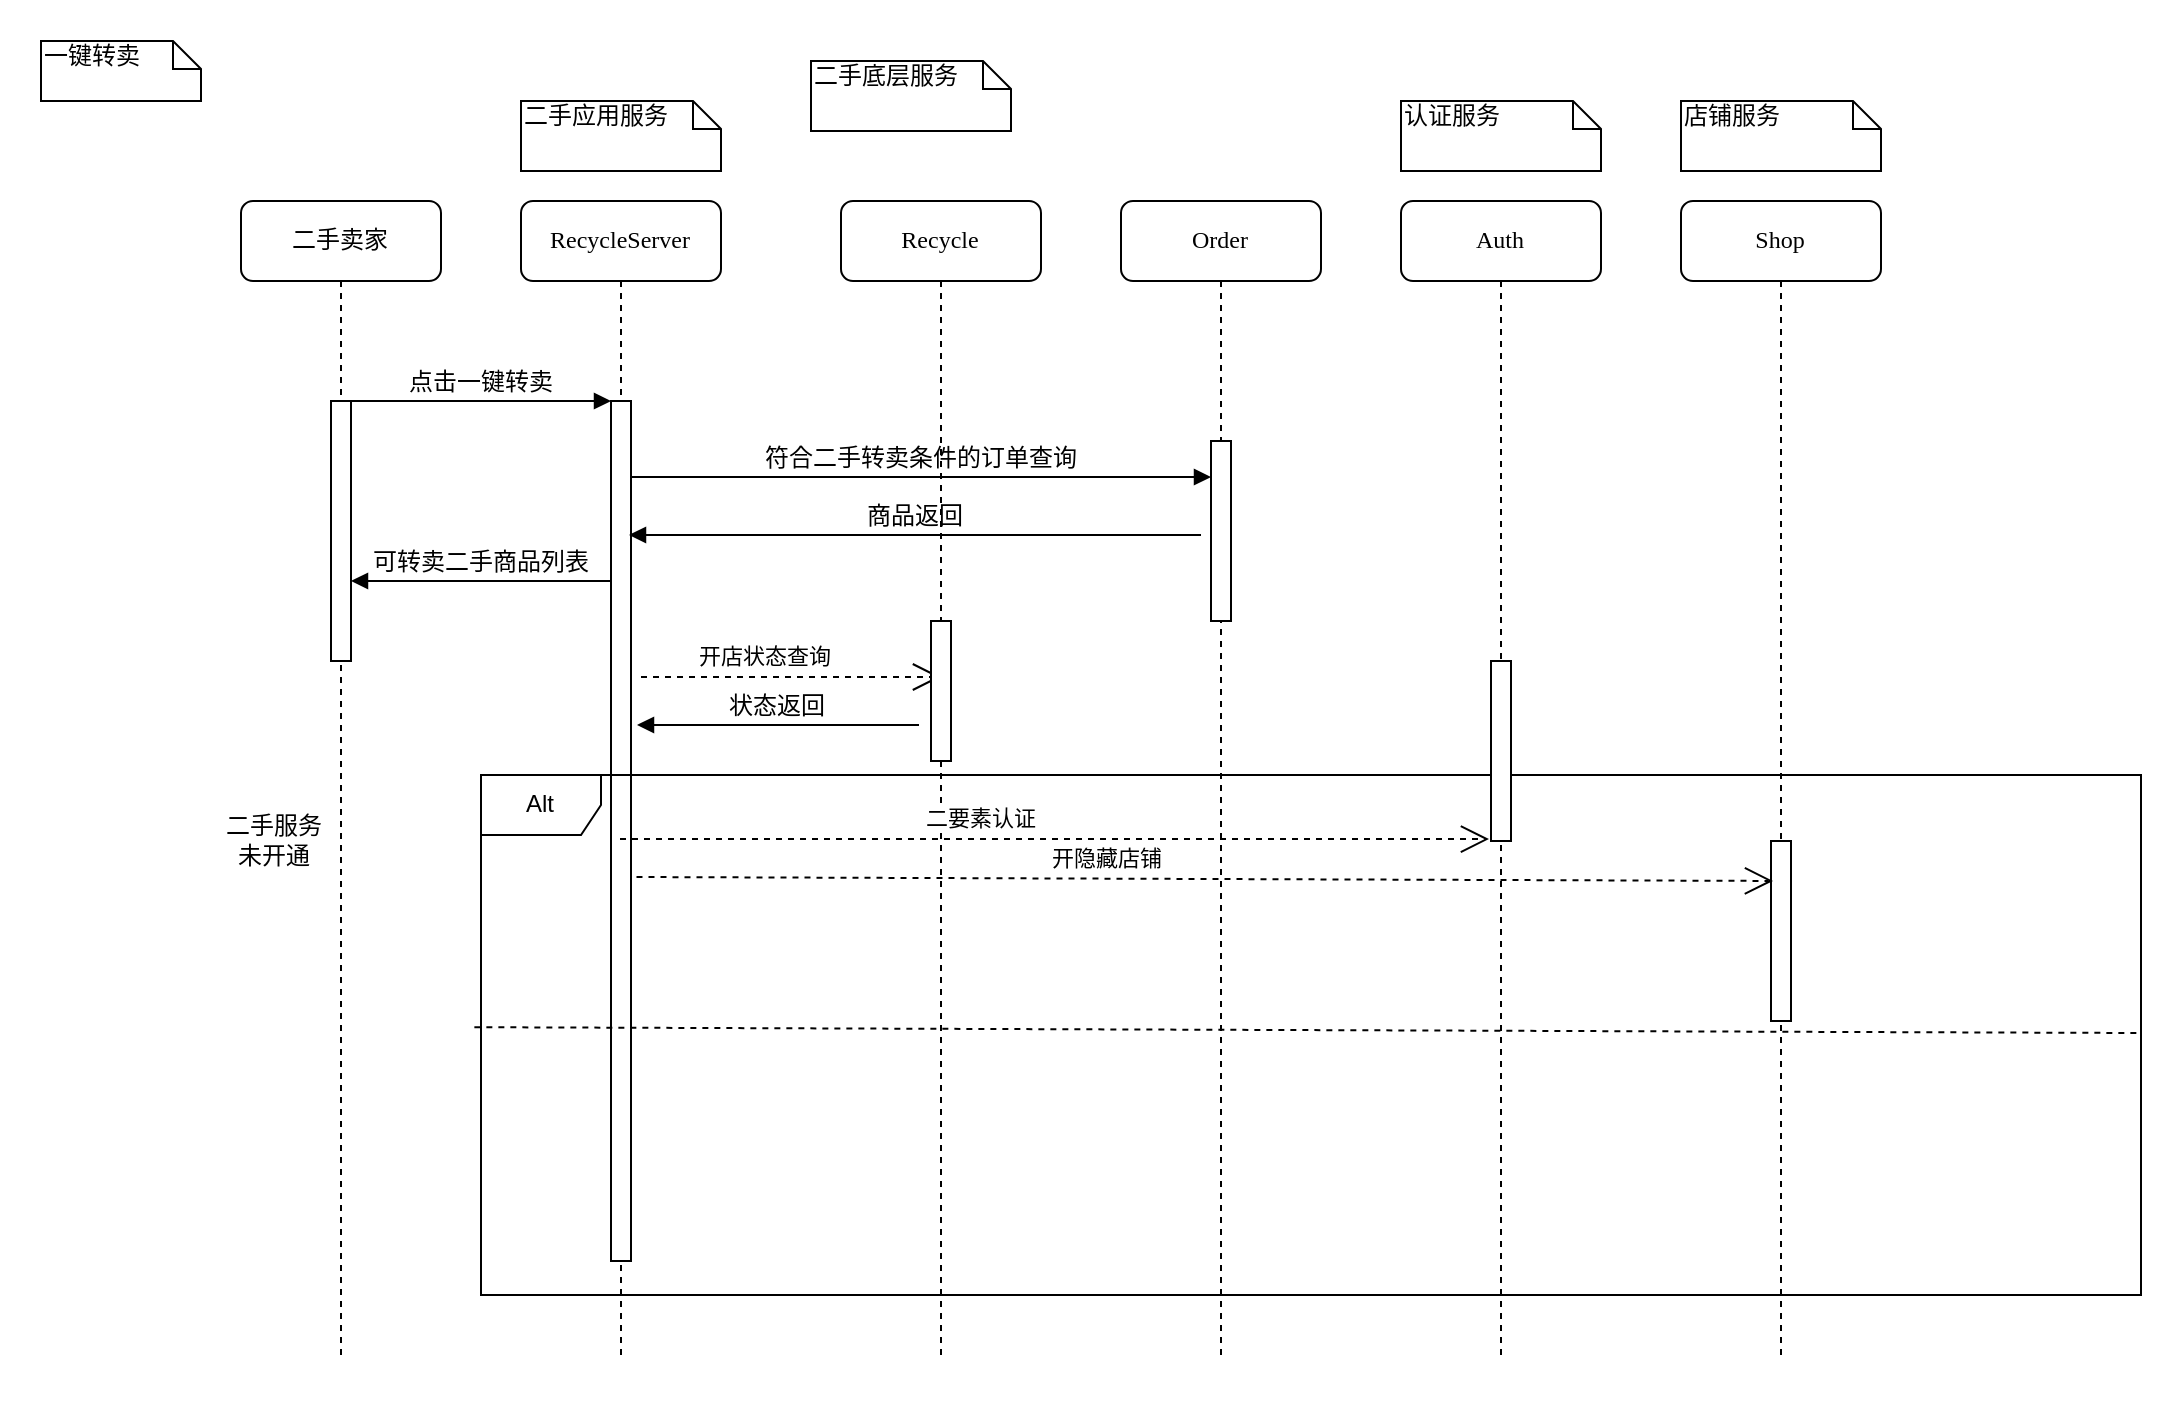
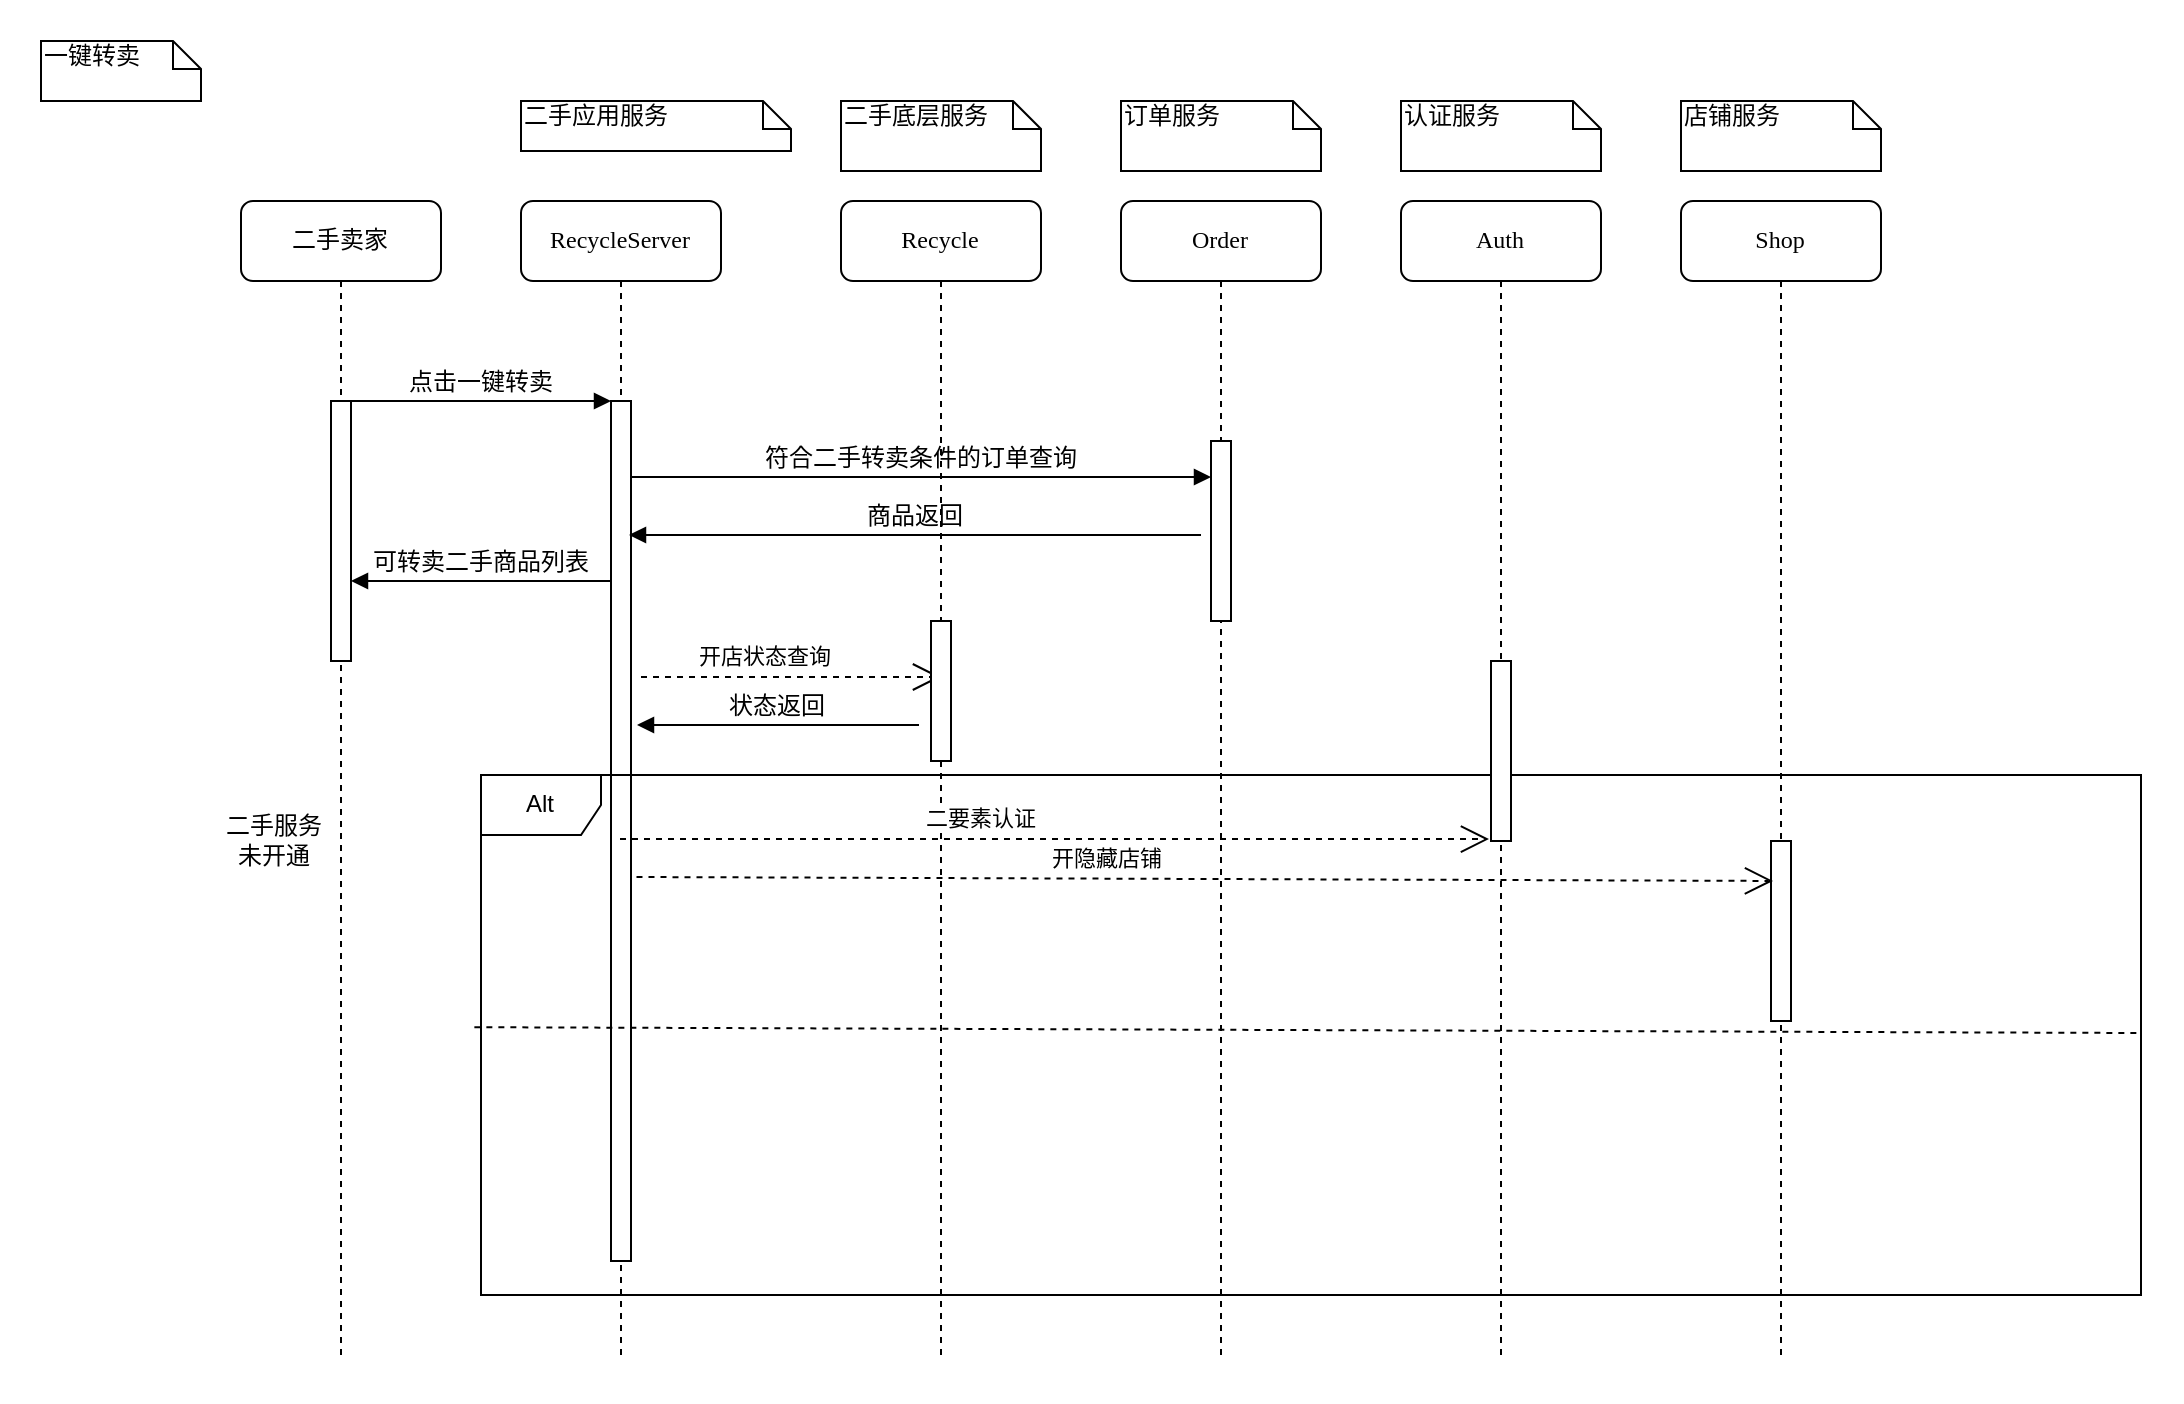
(911, 96) -> (941, 136)
(621, 136) -> (656, 126)
none -> (1221, 136)
